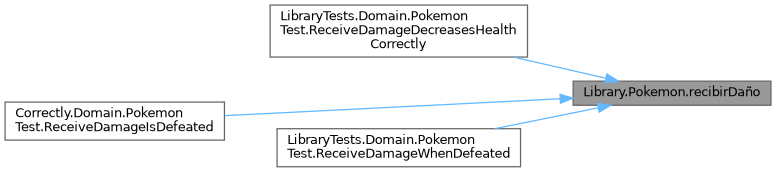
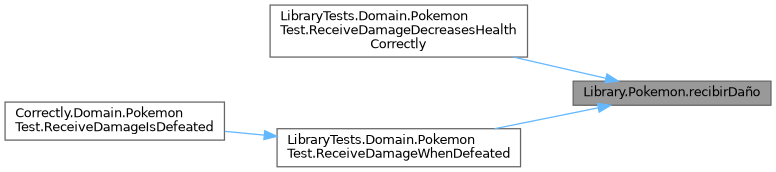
(392, 107) -> (245, 133)
